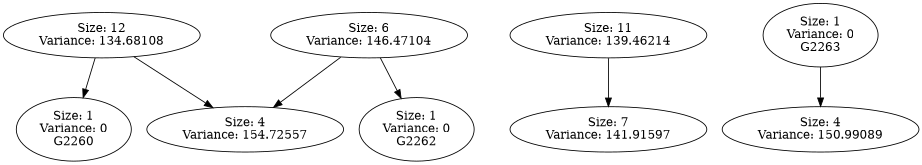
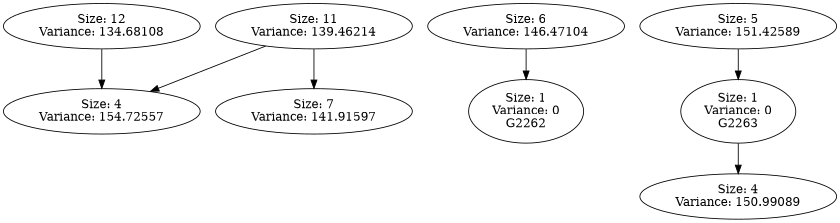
none -> (738, 26)
(311, 80) -> (212, 67)
(74, 129) -> none
